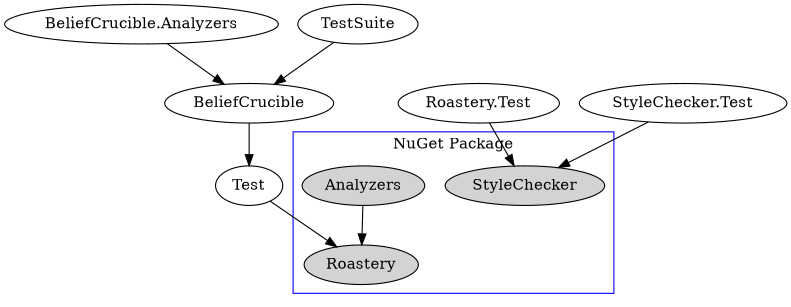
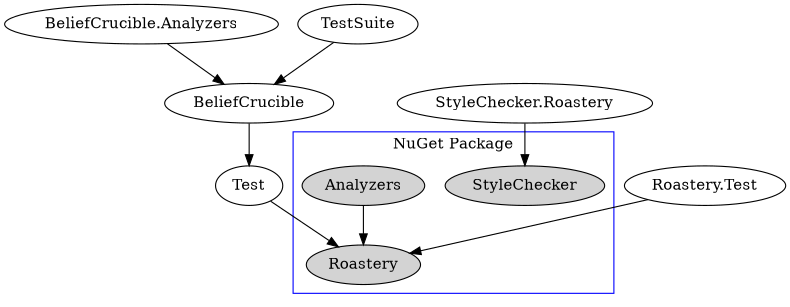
(683, 103) -> (525, 103)
(499, 140) -> (534, 225)
